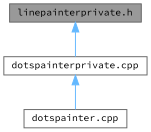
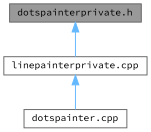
(75, 13) -> (75, 13)
(75, 66) -> (75, 66)
